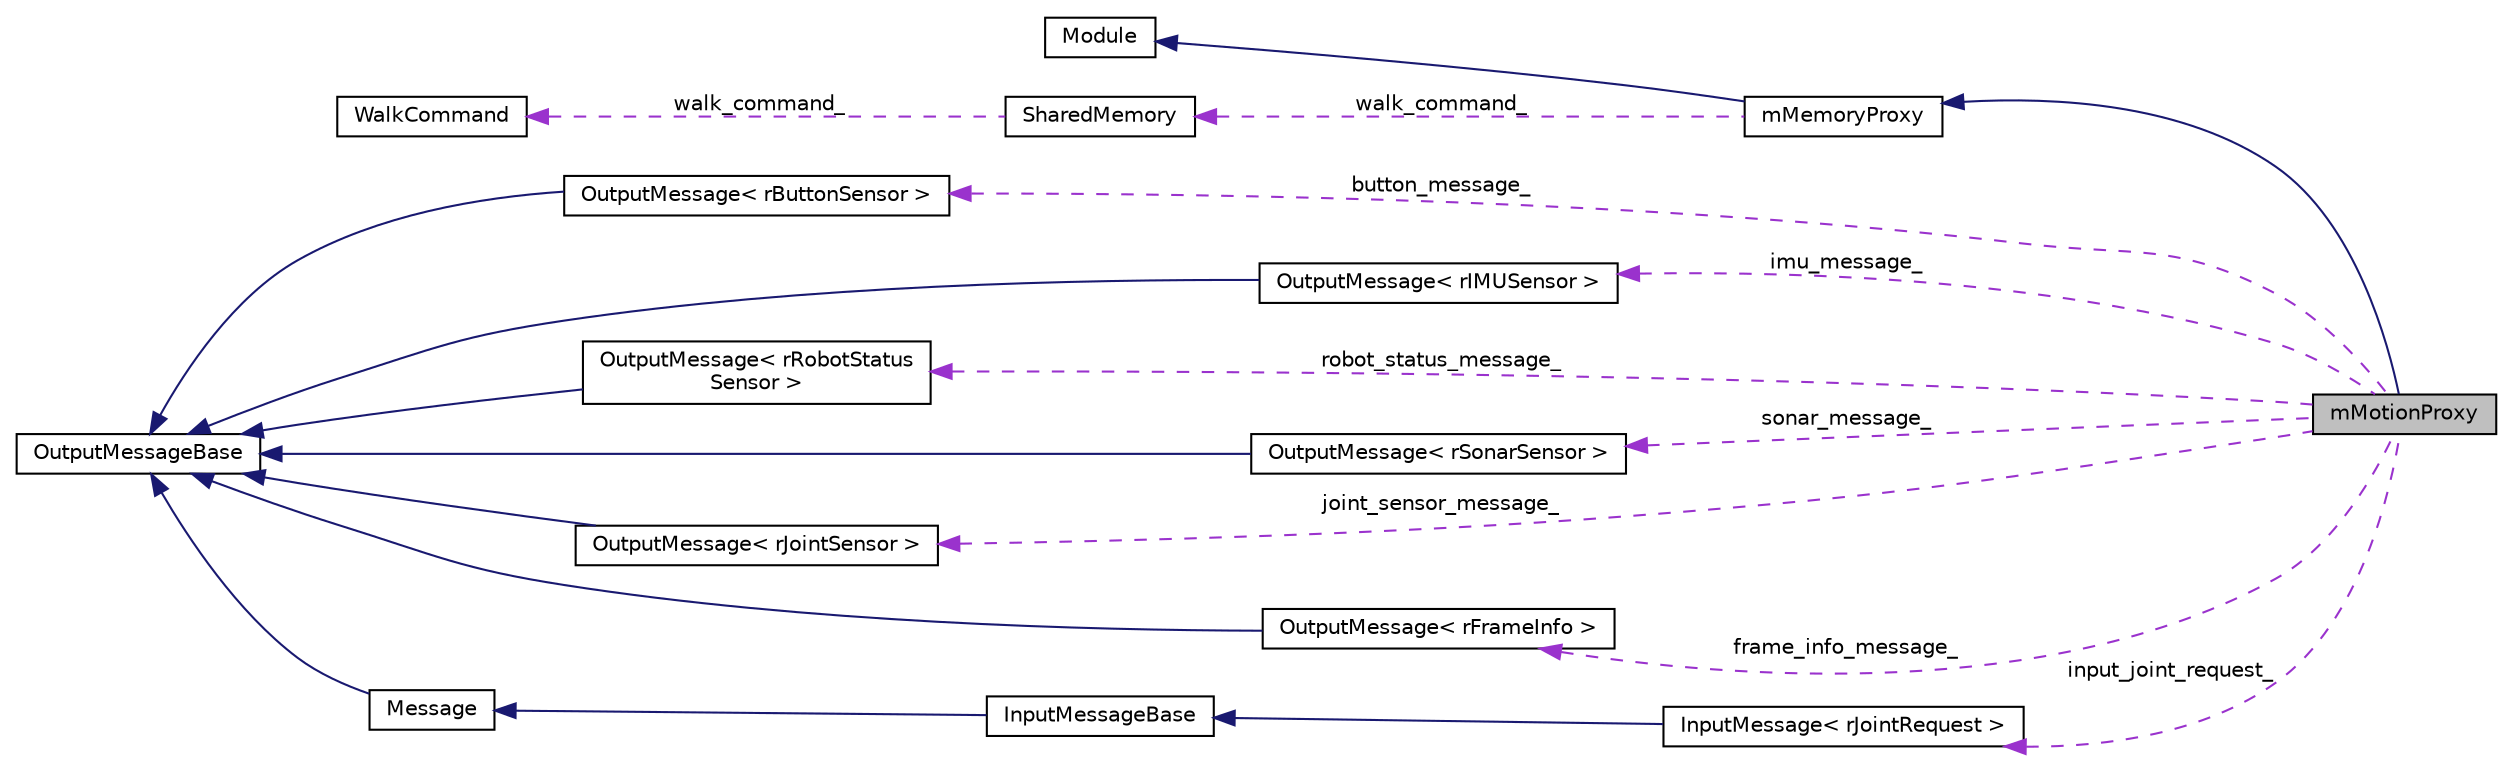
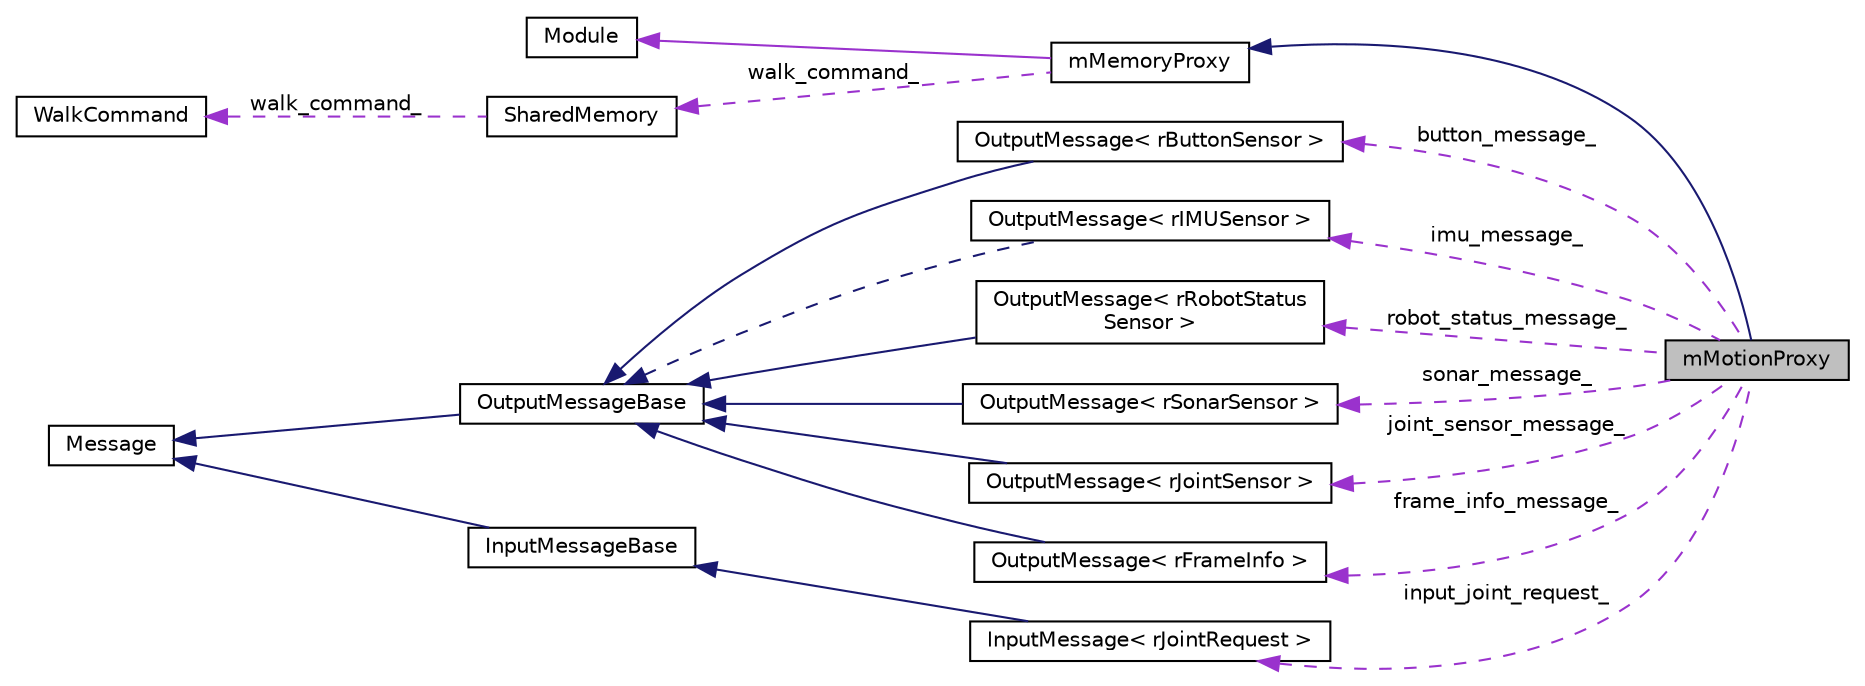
(1461, 68) -> (855, 49)
(725, 302) -> (839, 296)
(248, 612) -> (328, 426)
